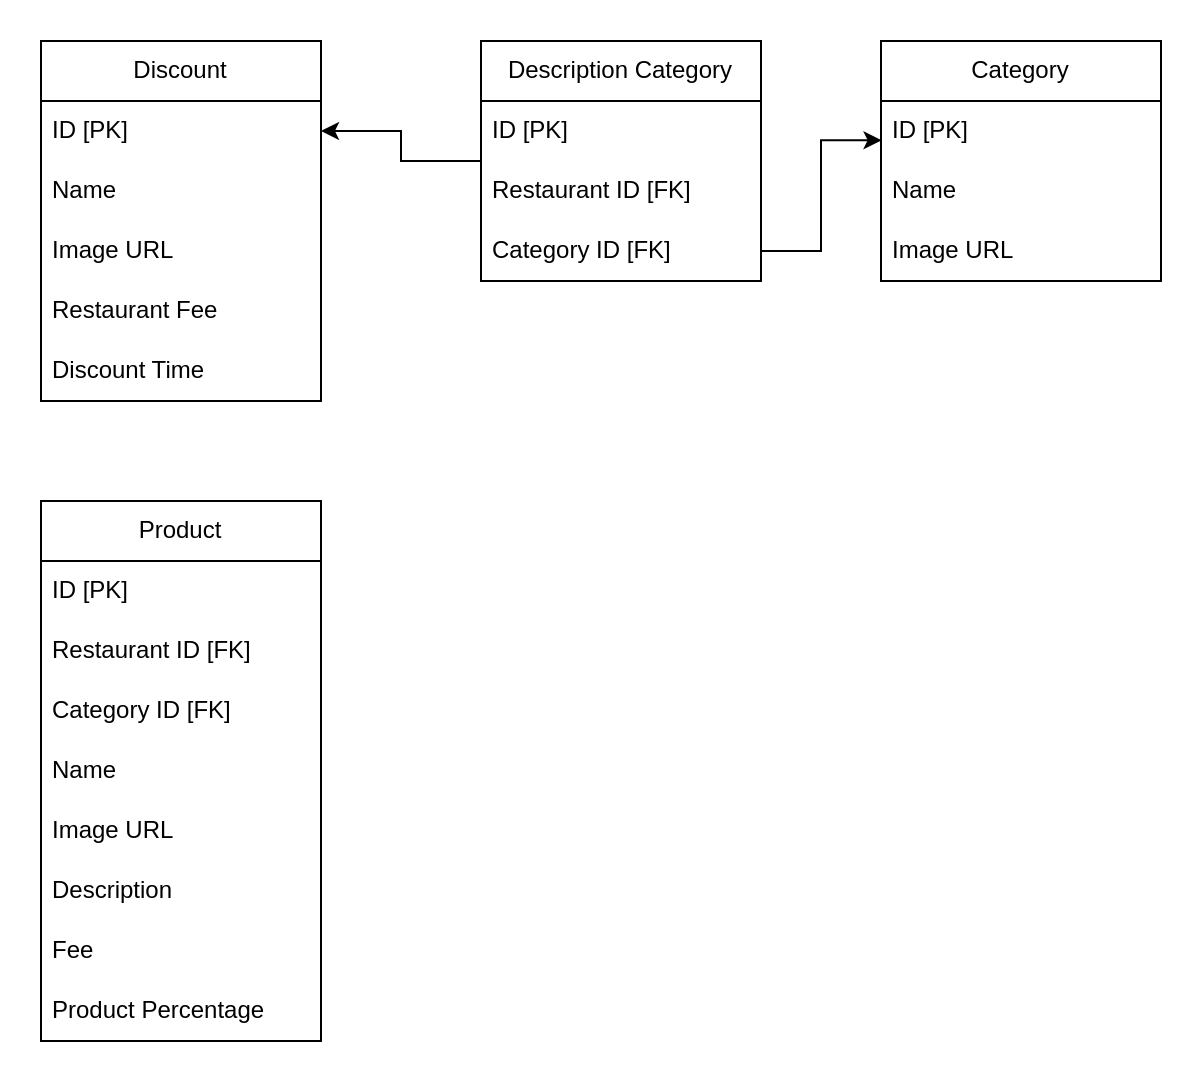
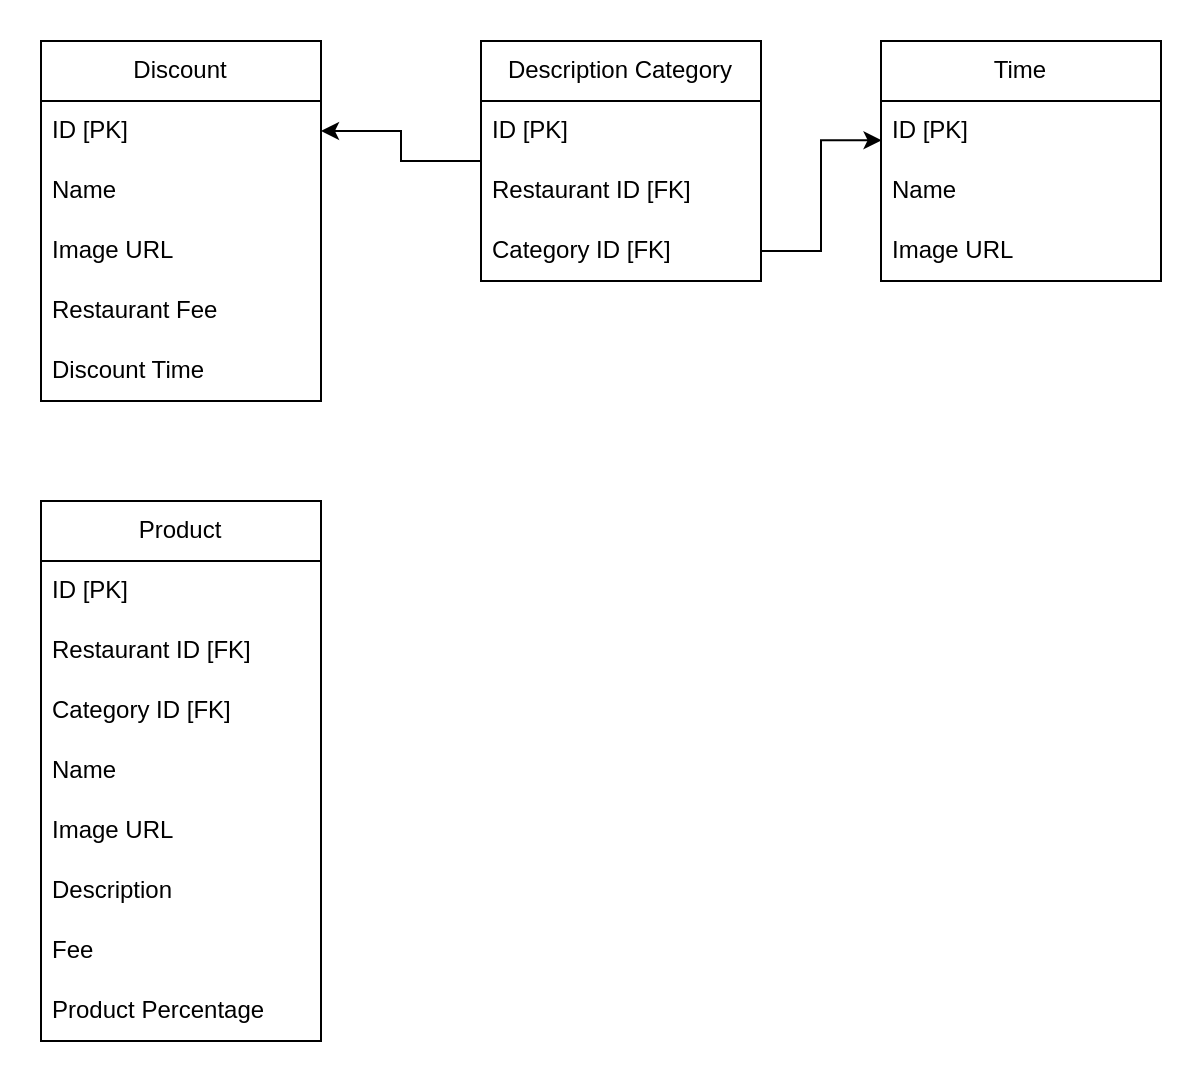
(1021, 71) -> (1021, 71)
